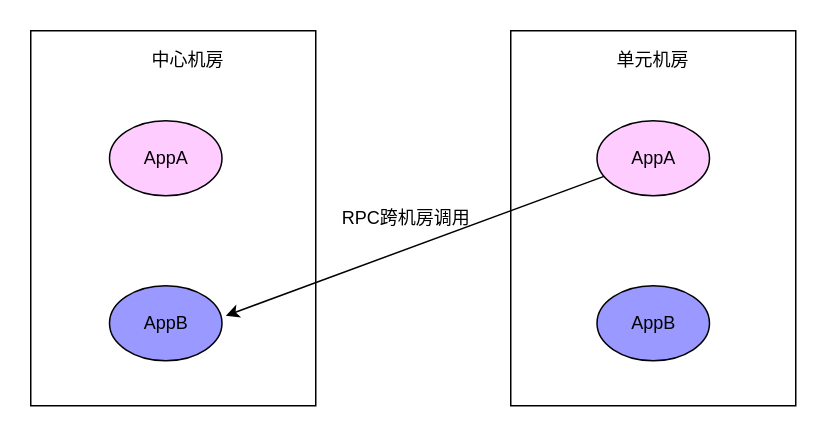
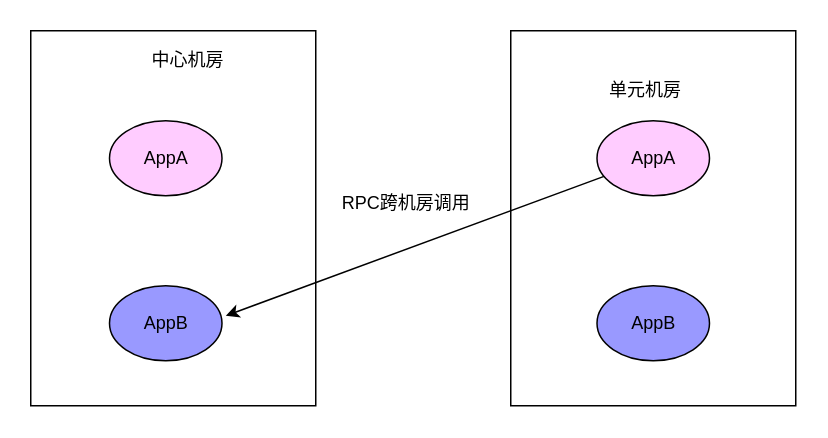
(653, 61) -> (646, 91)
(406, 218) -> (406, 203)
